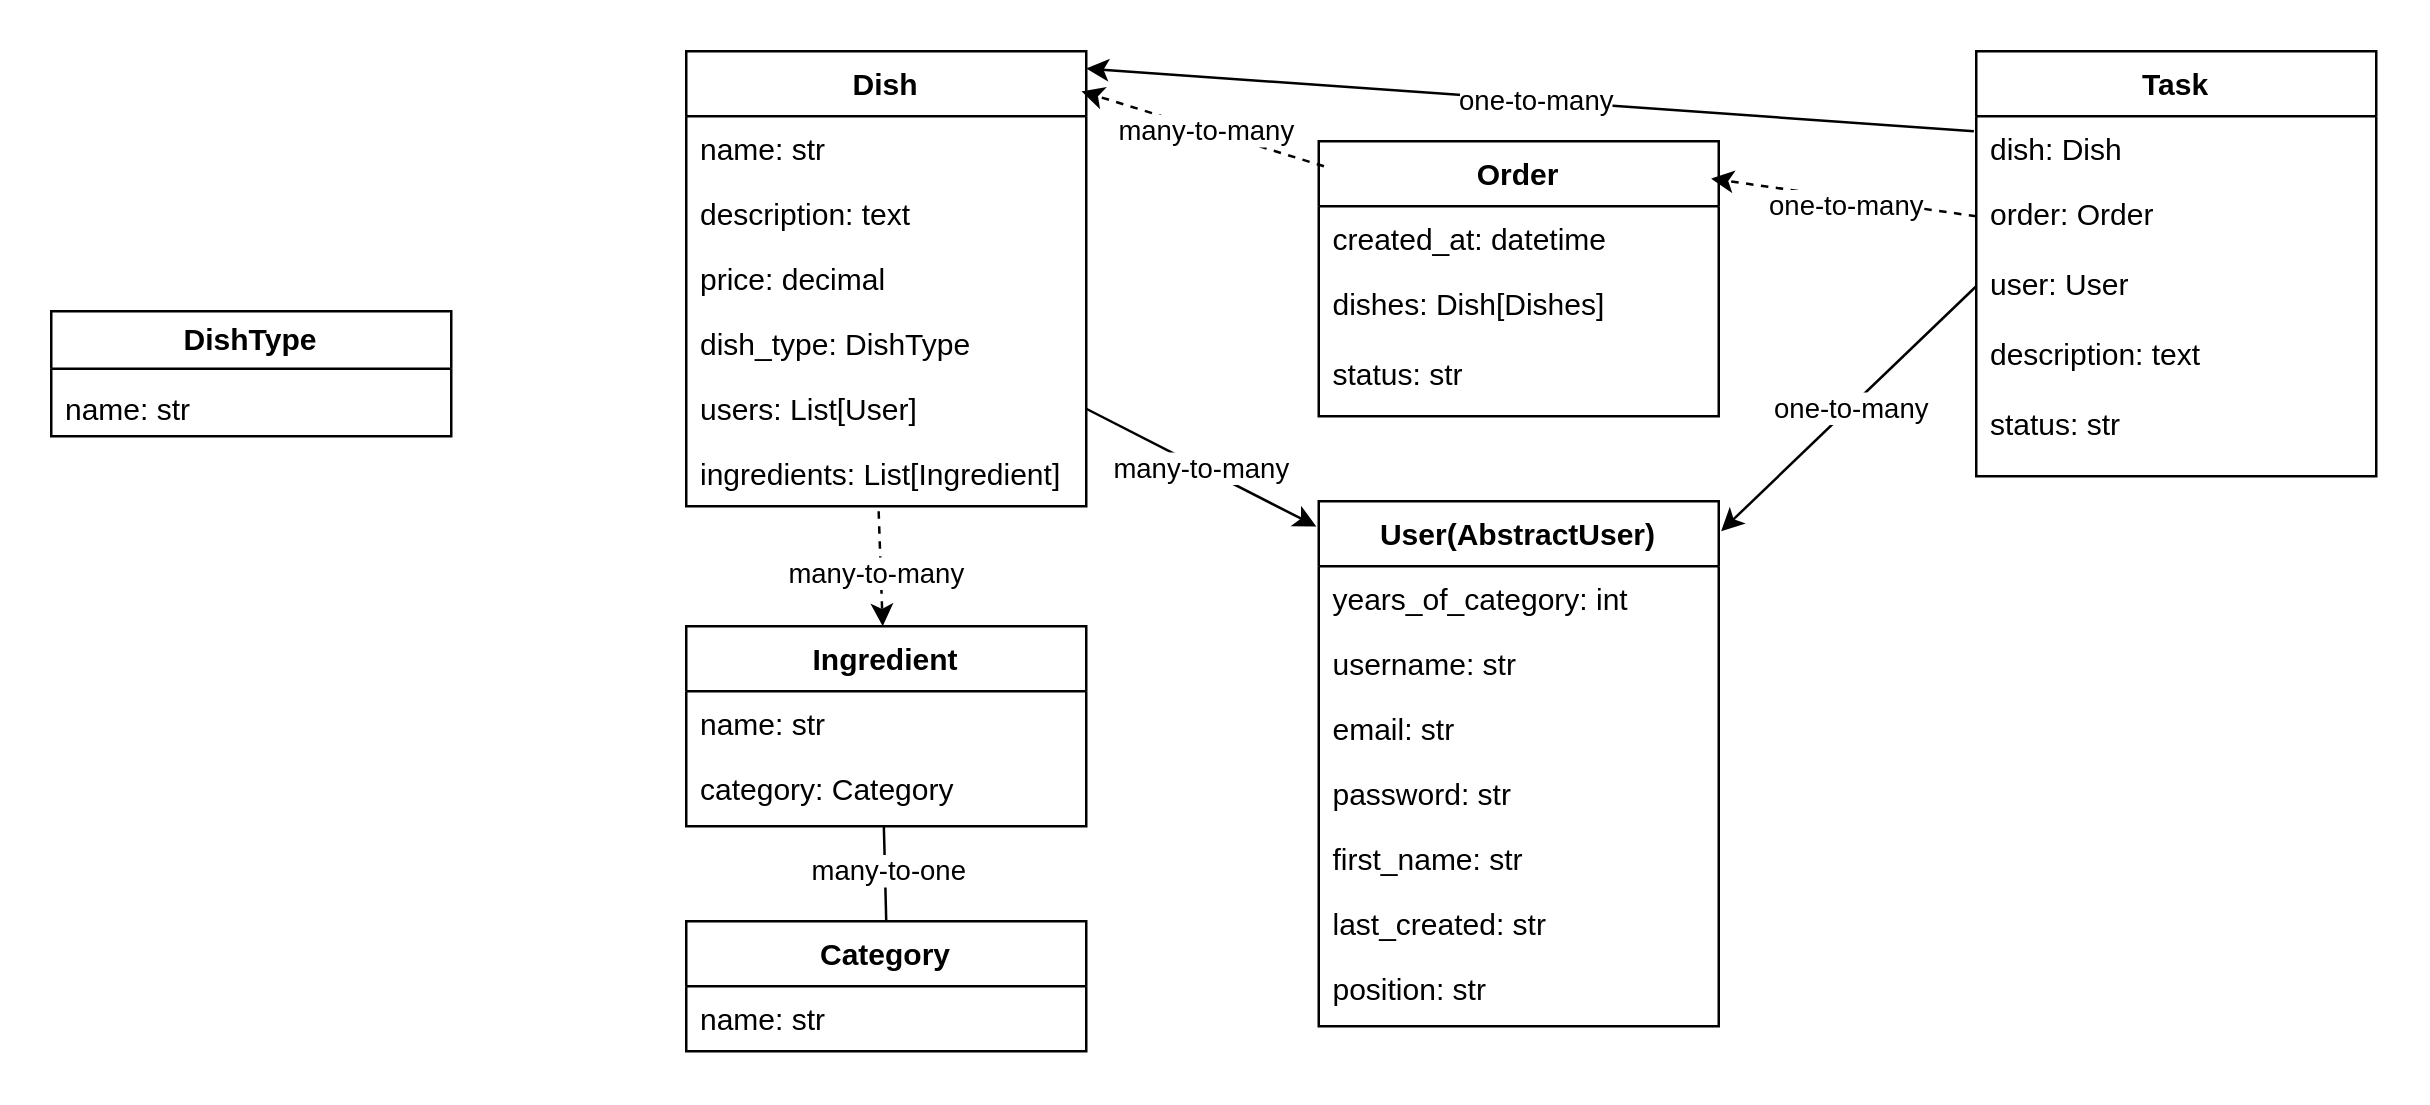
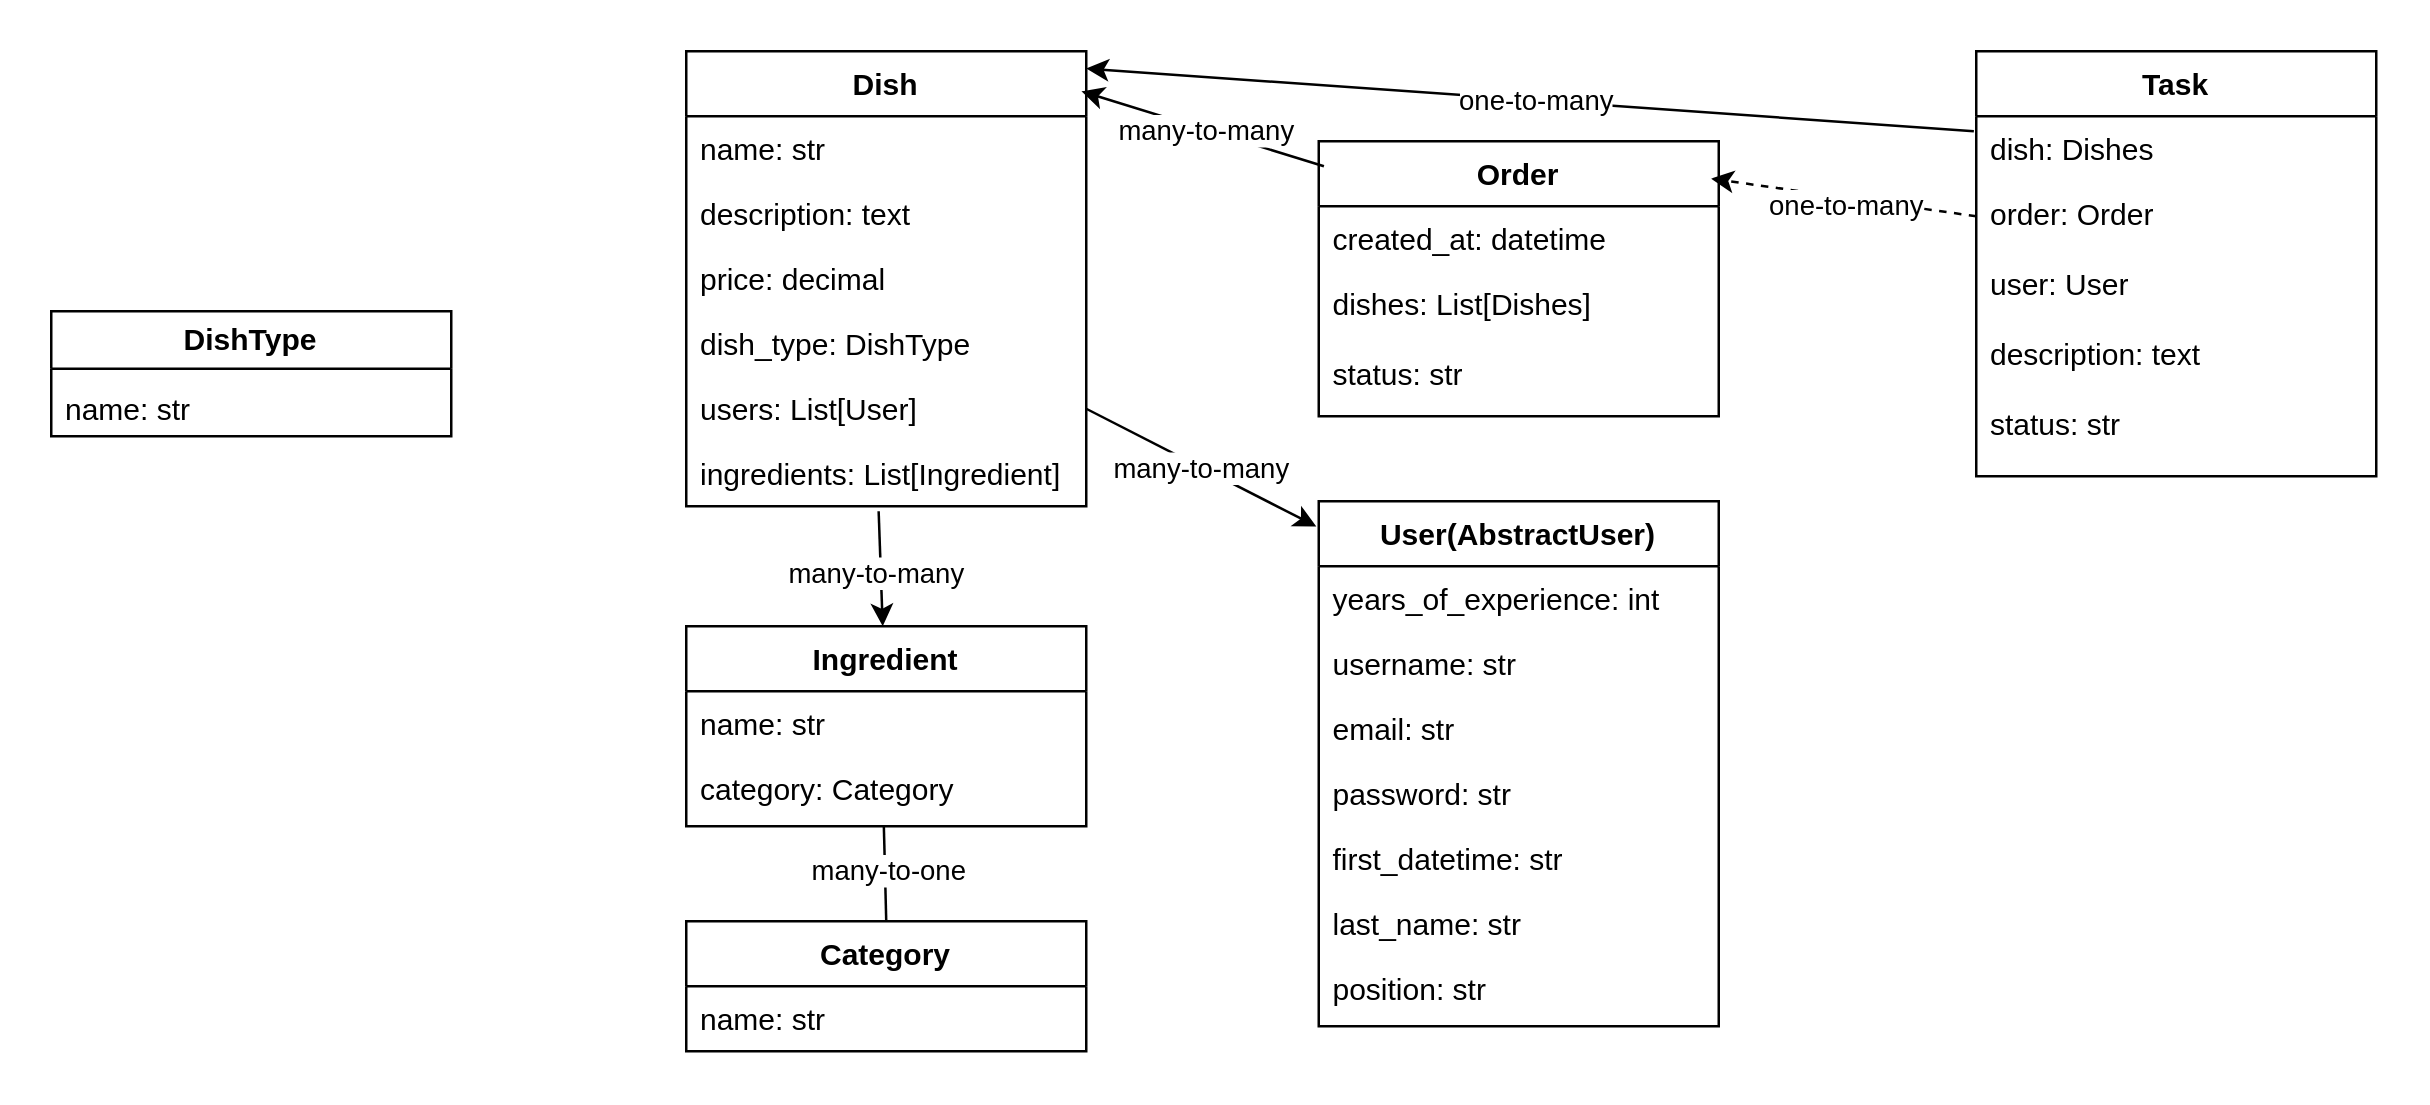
(1128, 106) -> (1128, 106)
(2058, 150) -> (2075, 150)
(1481, 305) -> (1481, 305)
(1793, 463) -> none
(880, 537) -> (880, 537)
(1506, 600) -> (1519, 600)
(1447, 860) -> (1477, 860)
(1464, 925) -> (1438, 925)
